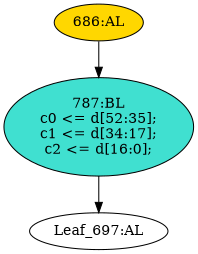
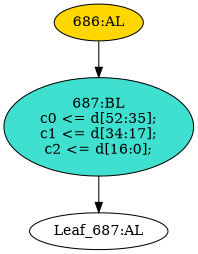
(99, 127) -> (99, 127)
(99, 231) -> (99, 231)
